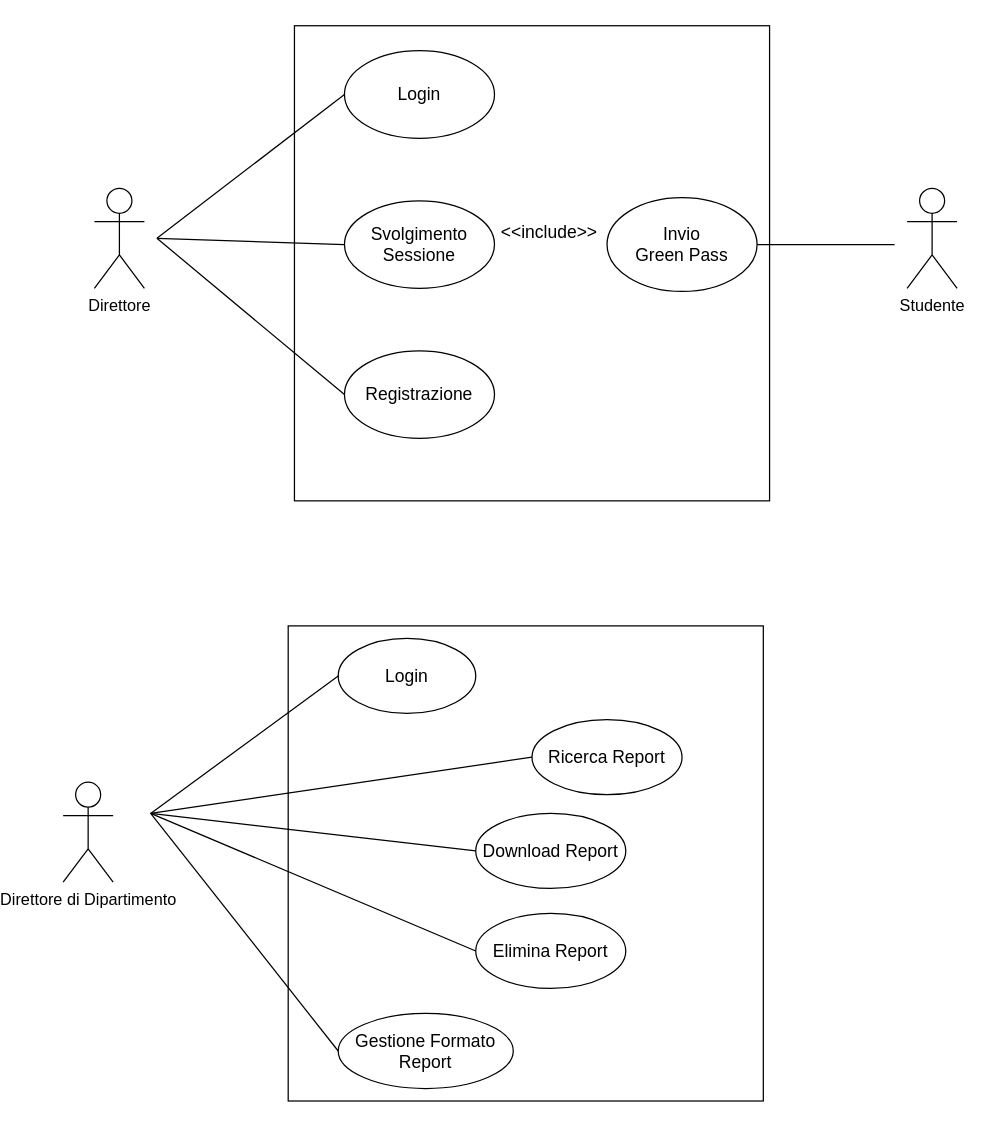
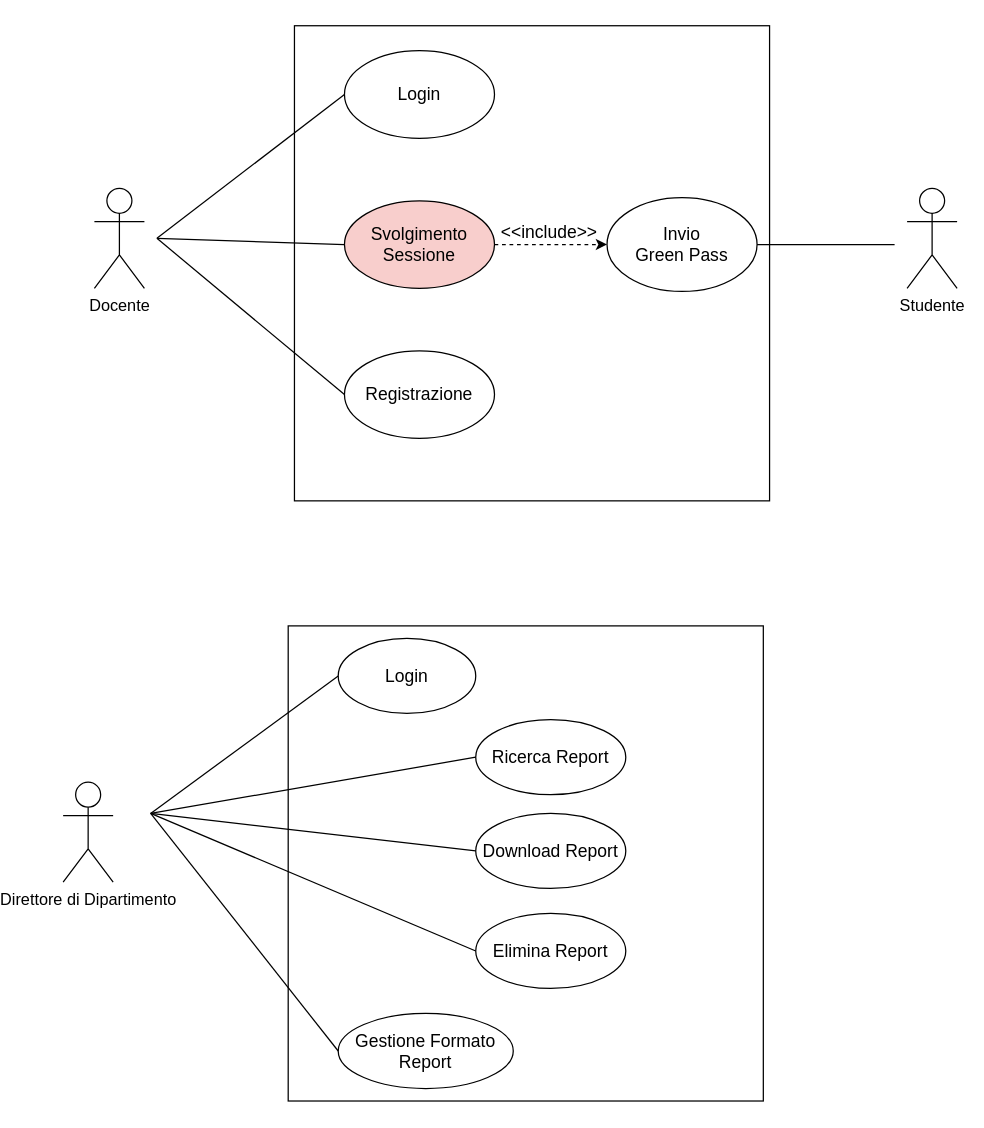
(419, 244) -> (419, 244)
none -> (547, 244)
(120, 306) -> (120, 306)
(607, 757) -> (551, 757)
